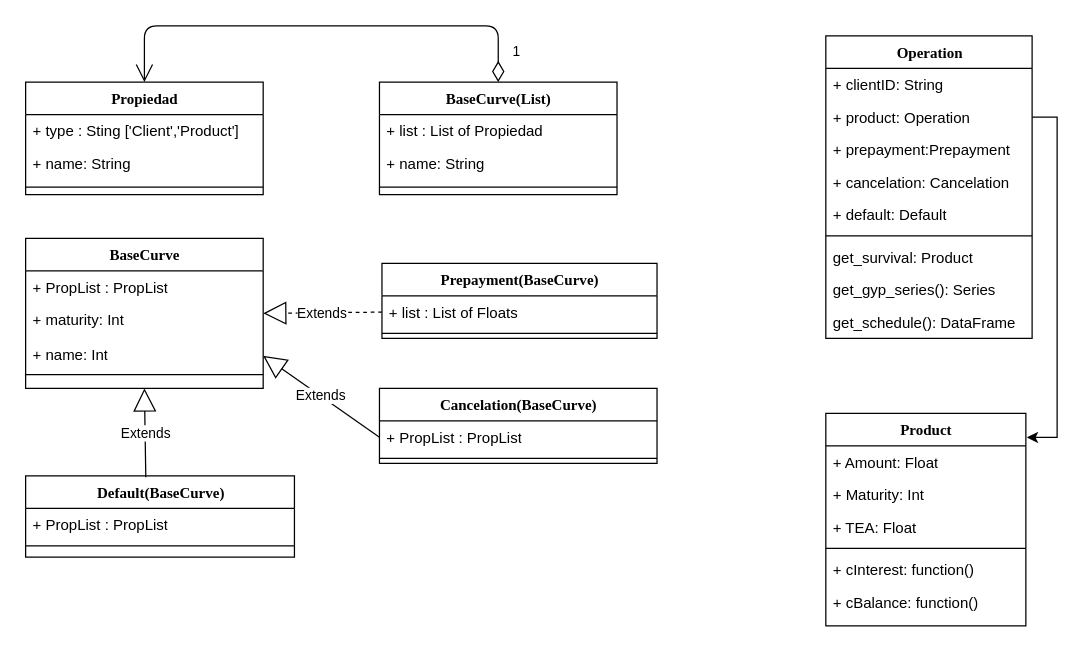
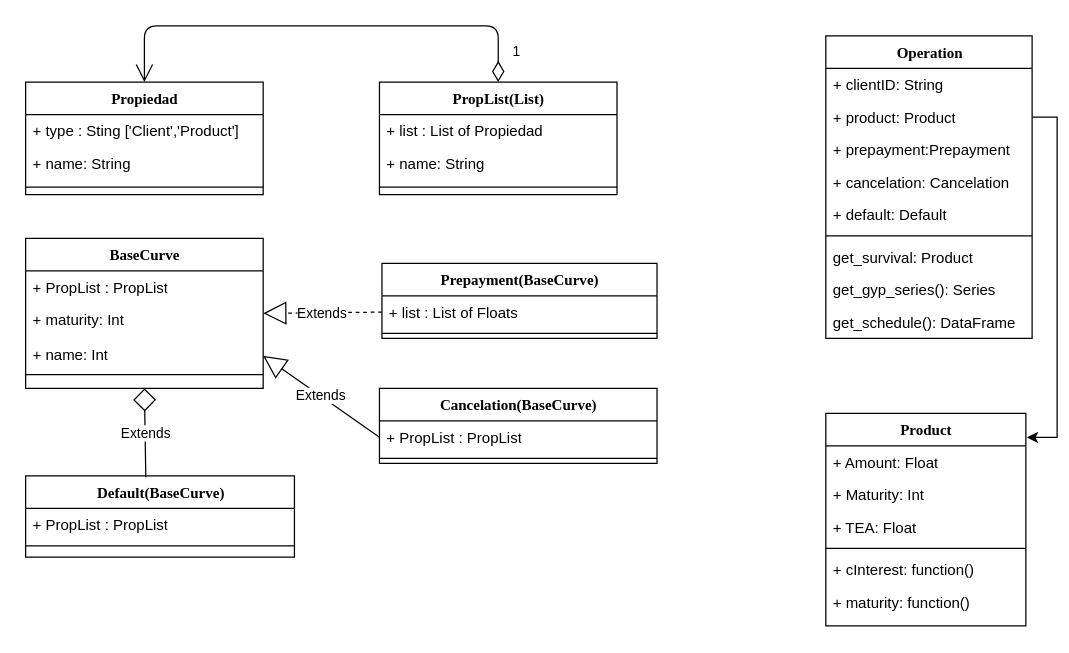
(499, 100) -> (499, 100)
(909, 118) -> (903, 118)
(145, 412) -> (145, 412)
(916, 603) -> (916, 603)
